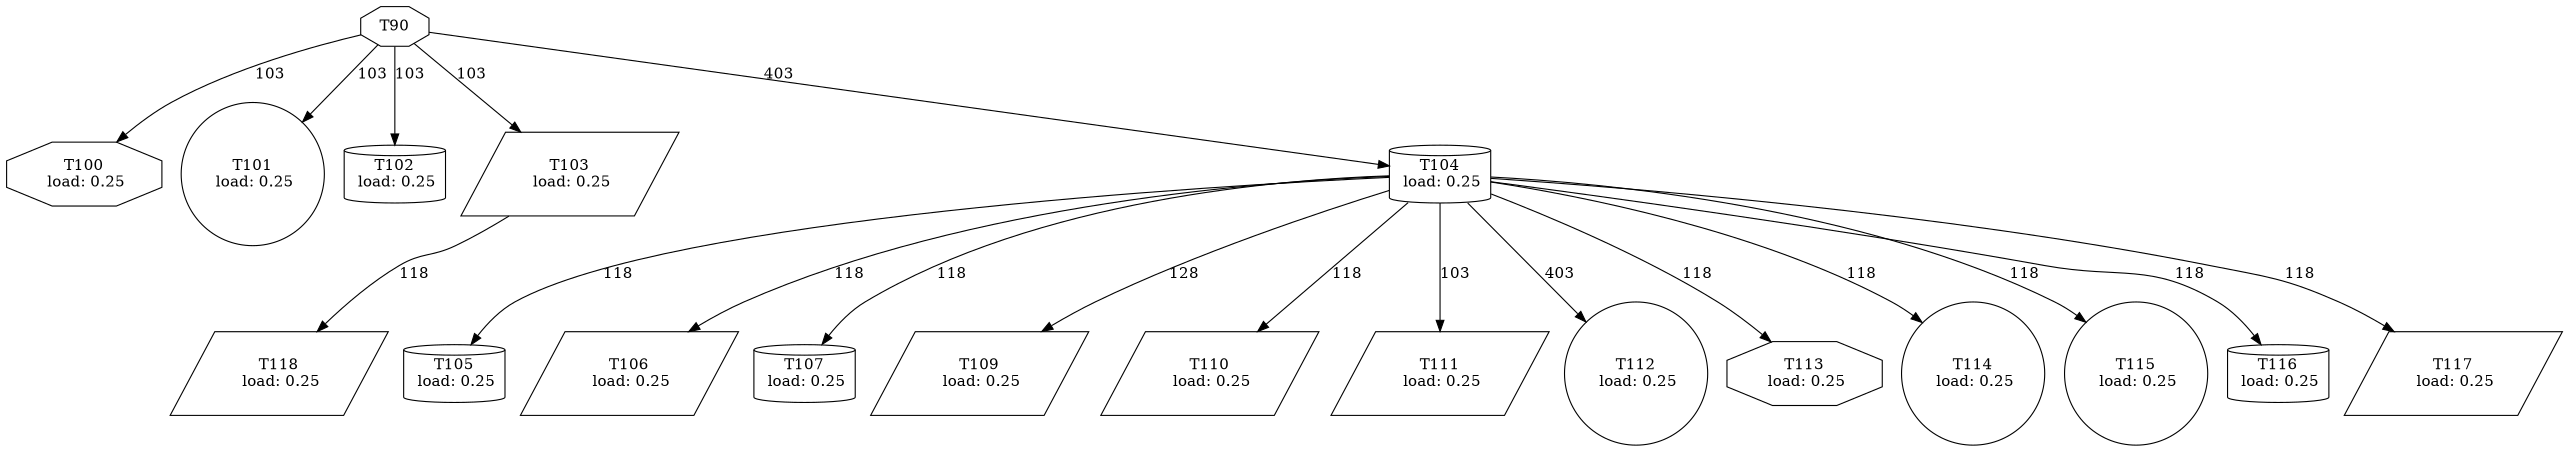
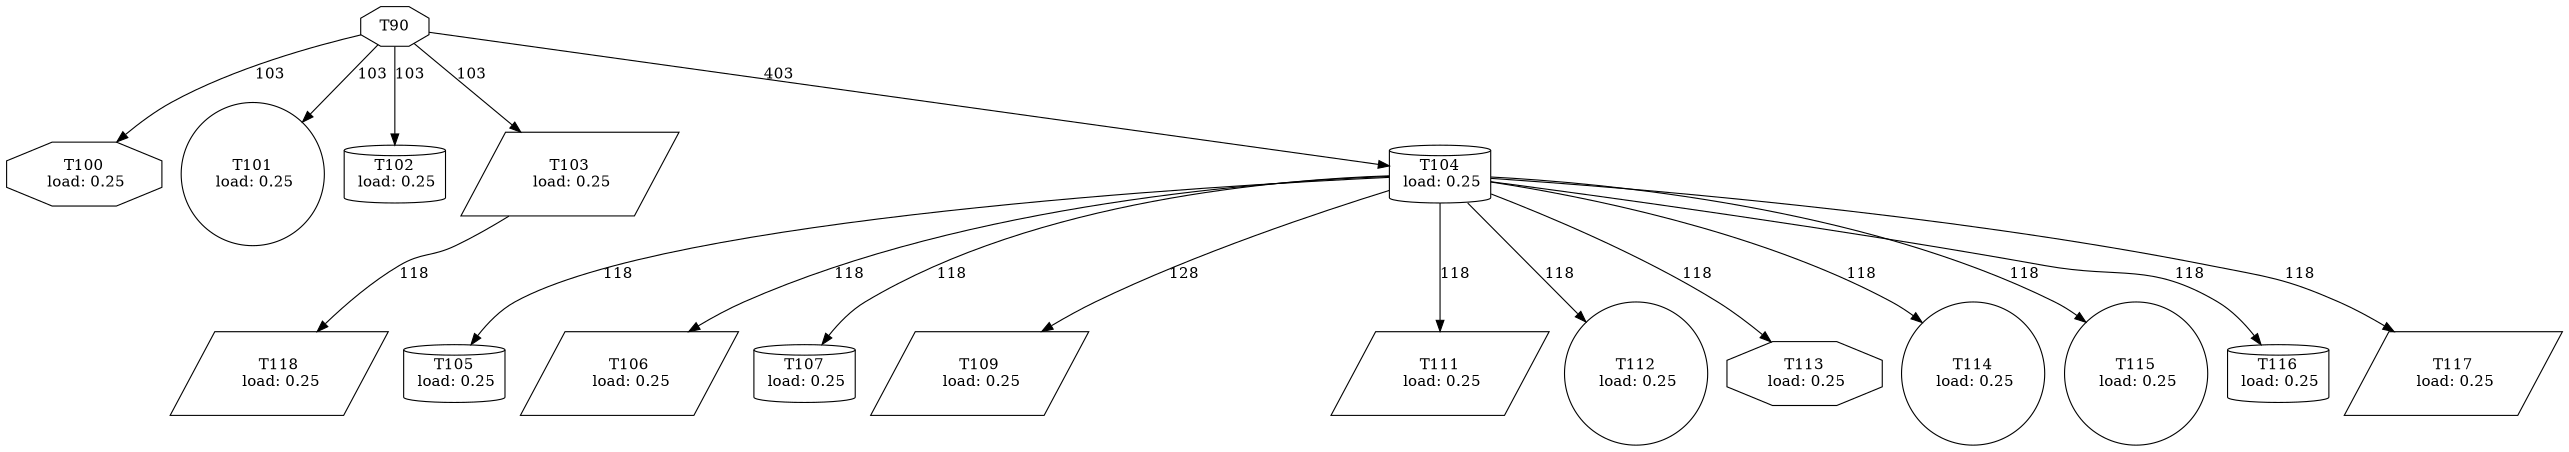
(1455, 274) -> (1455, 274)
(1560, 274) -> (1560, 274)
(1210, 374) -> none
